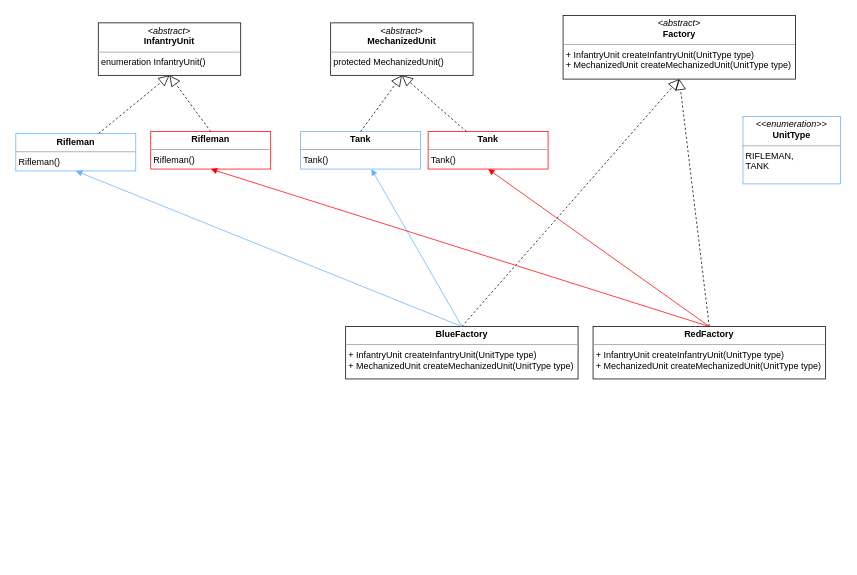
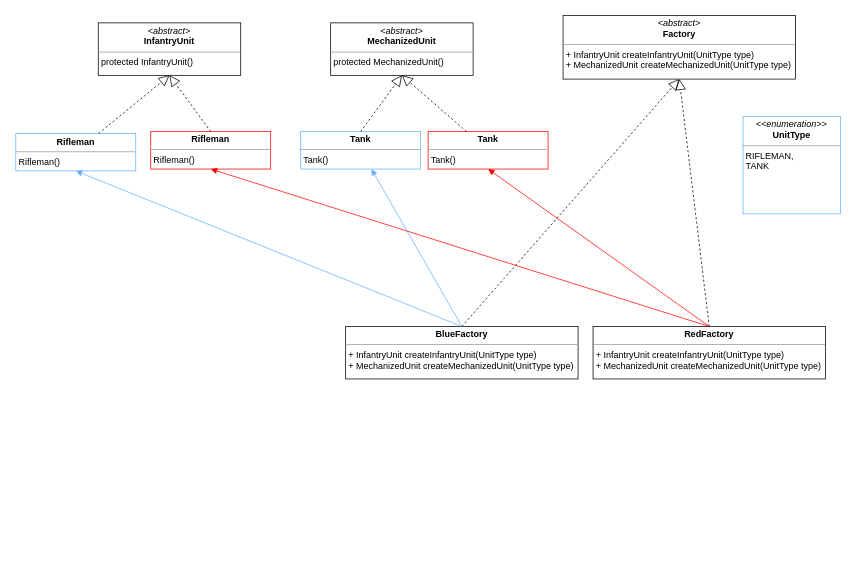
(160, 39) -> (156, 39)
(792, 150) -> (792, 165)
